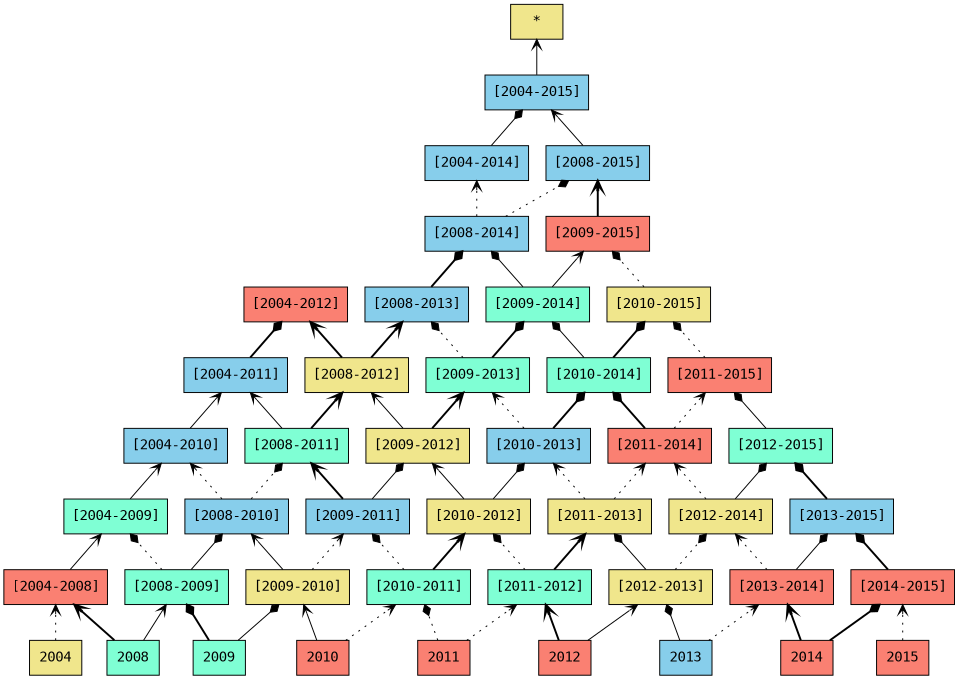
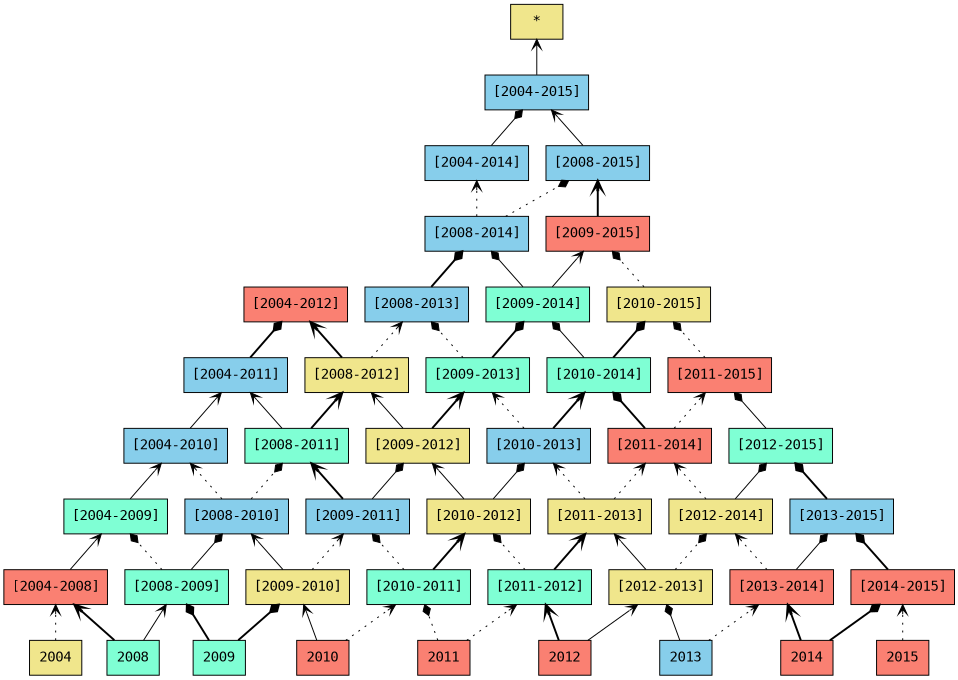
(384, 343) -> (384, 343)
(565, 415) -> (566, 414)
(634, 556) -> (633, 555)
(254, 626) -> (254, 626)
